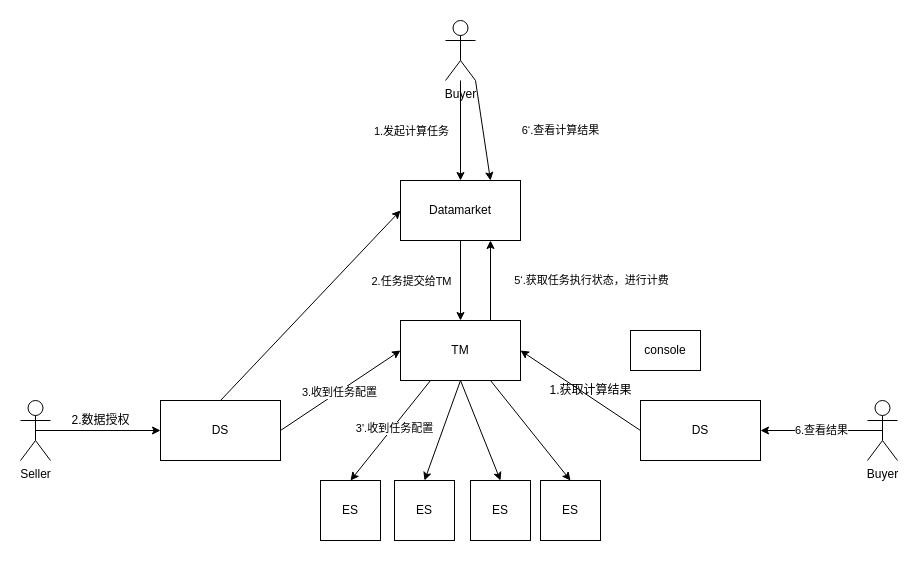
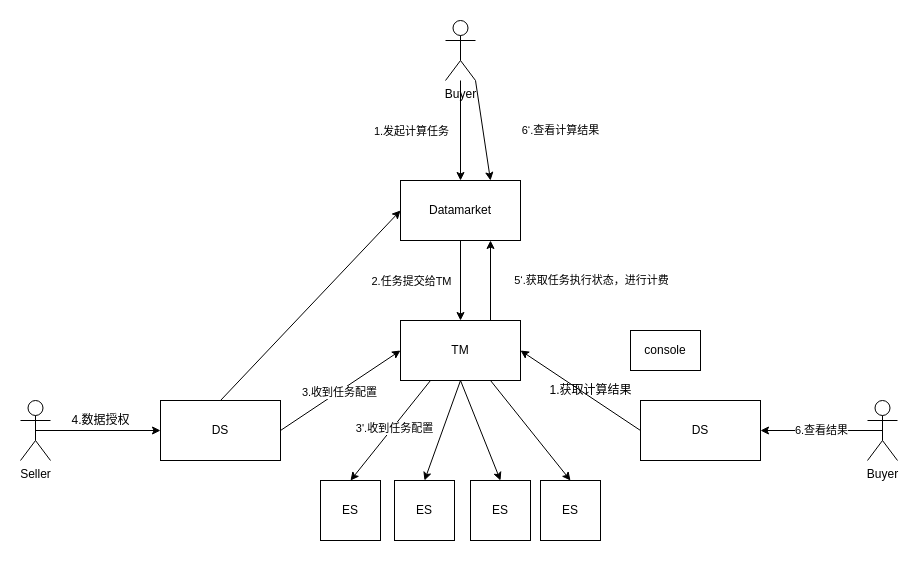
(101, 421) -> (101, 421)
